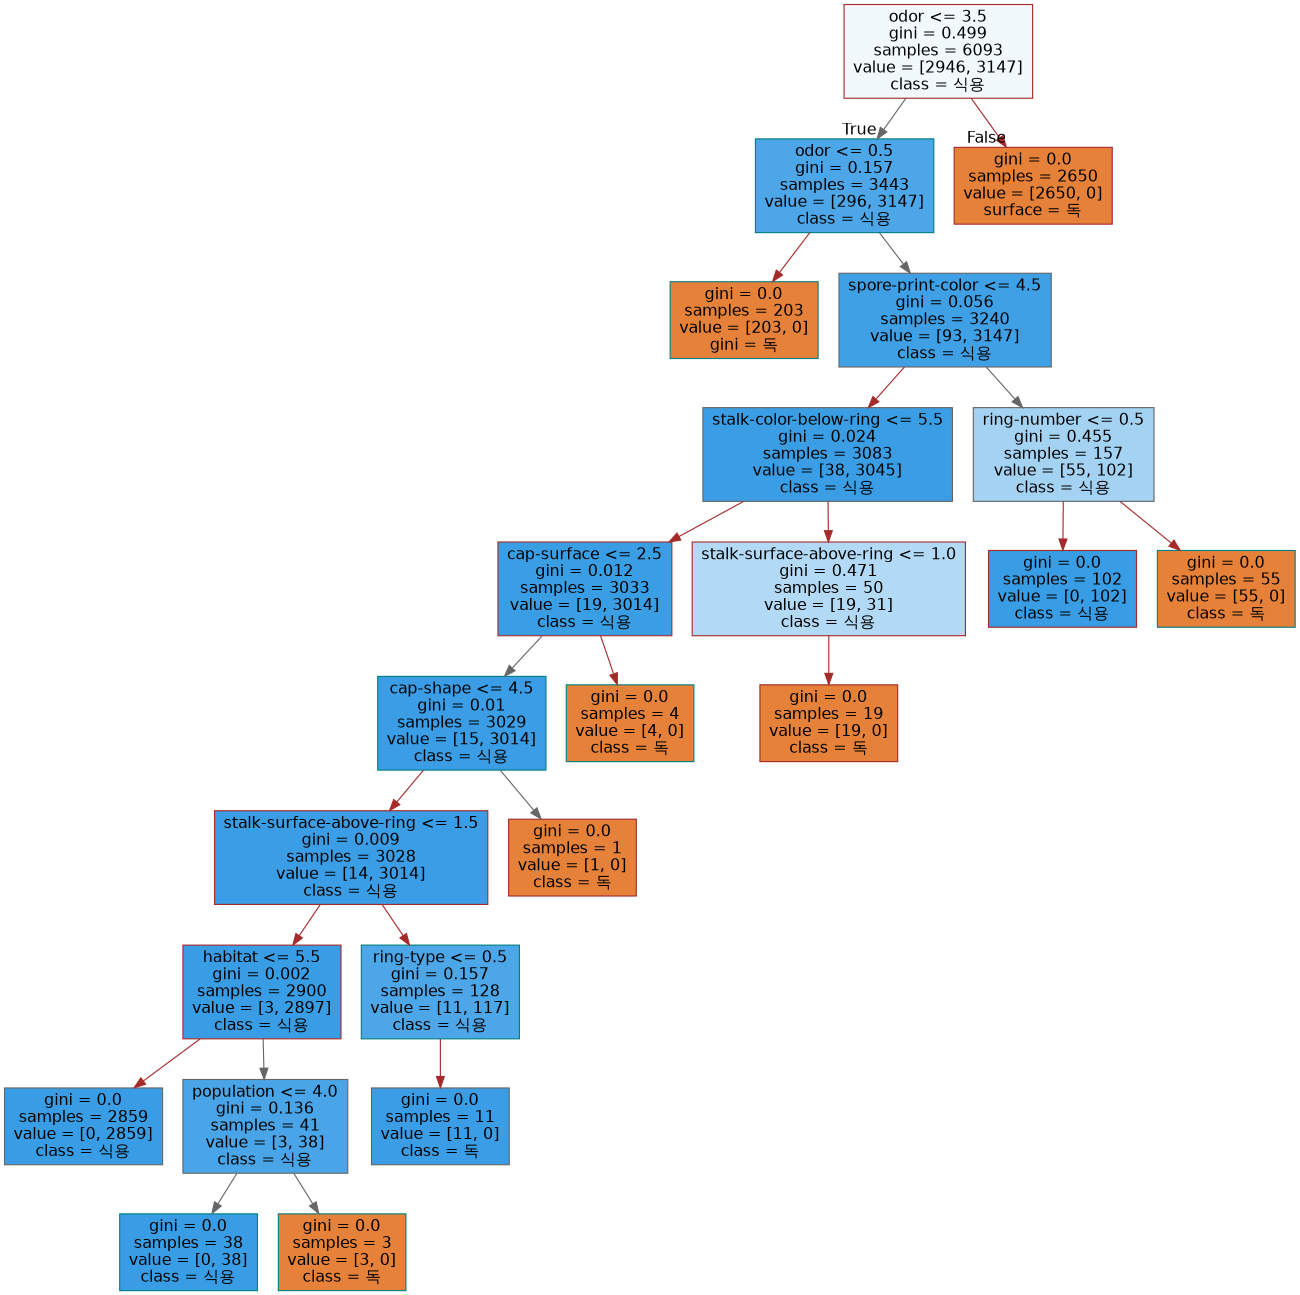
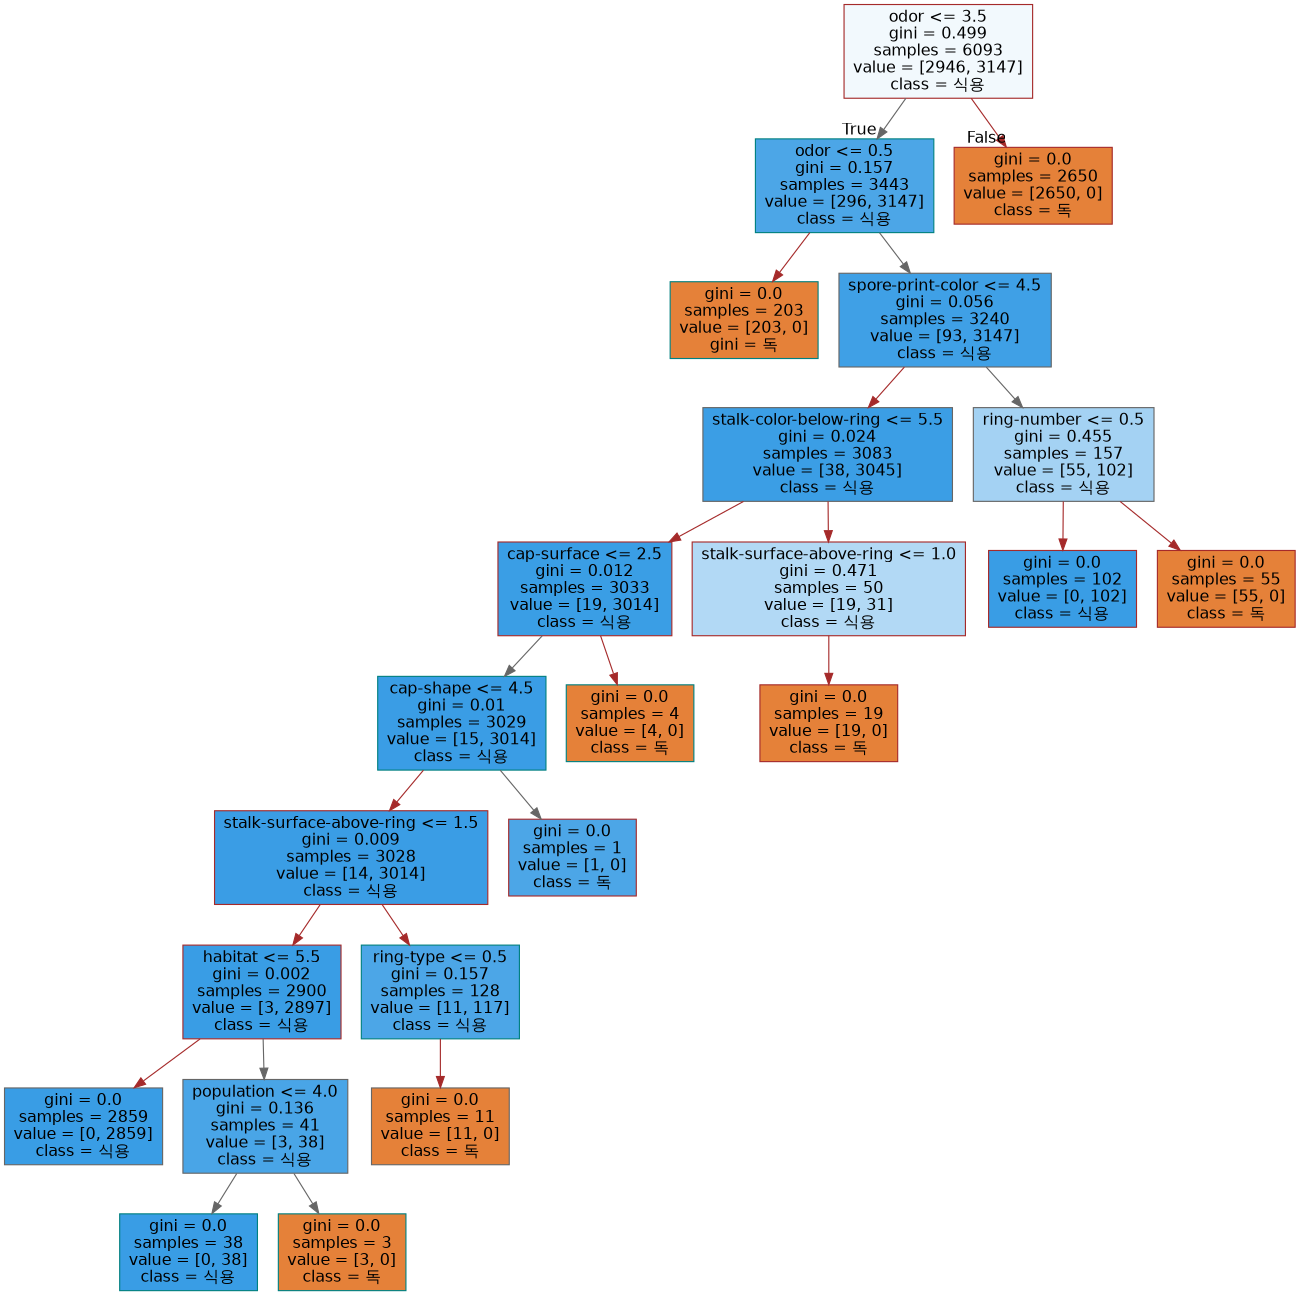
(1033, 186) -> (1033, 186)
(1226, 589) -> (1226, 589)
(572, 858) -> (572, 858)
(440, 1126) -> (440, 1126)
